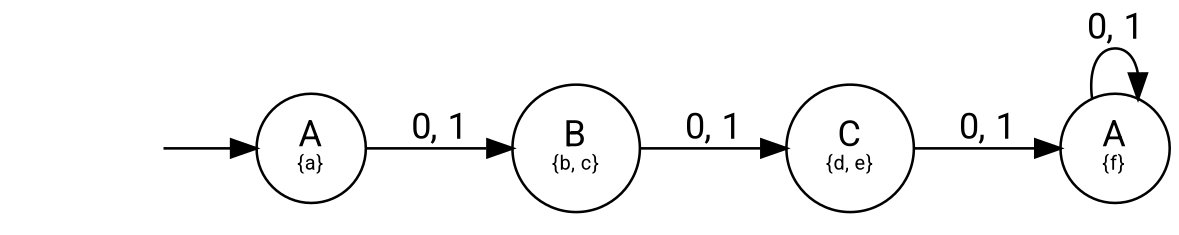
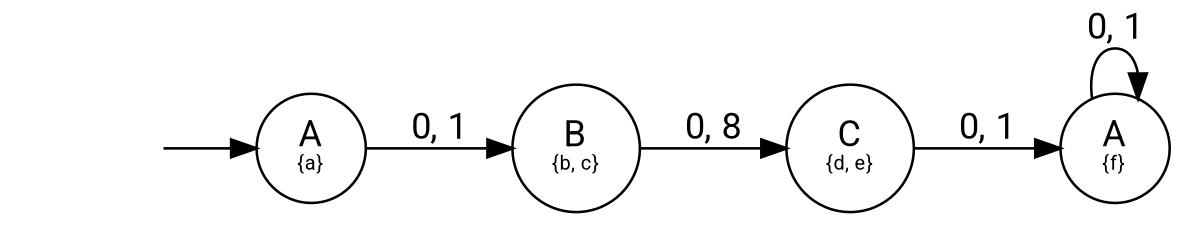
(713, 129) -> (713, 129)
